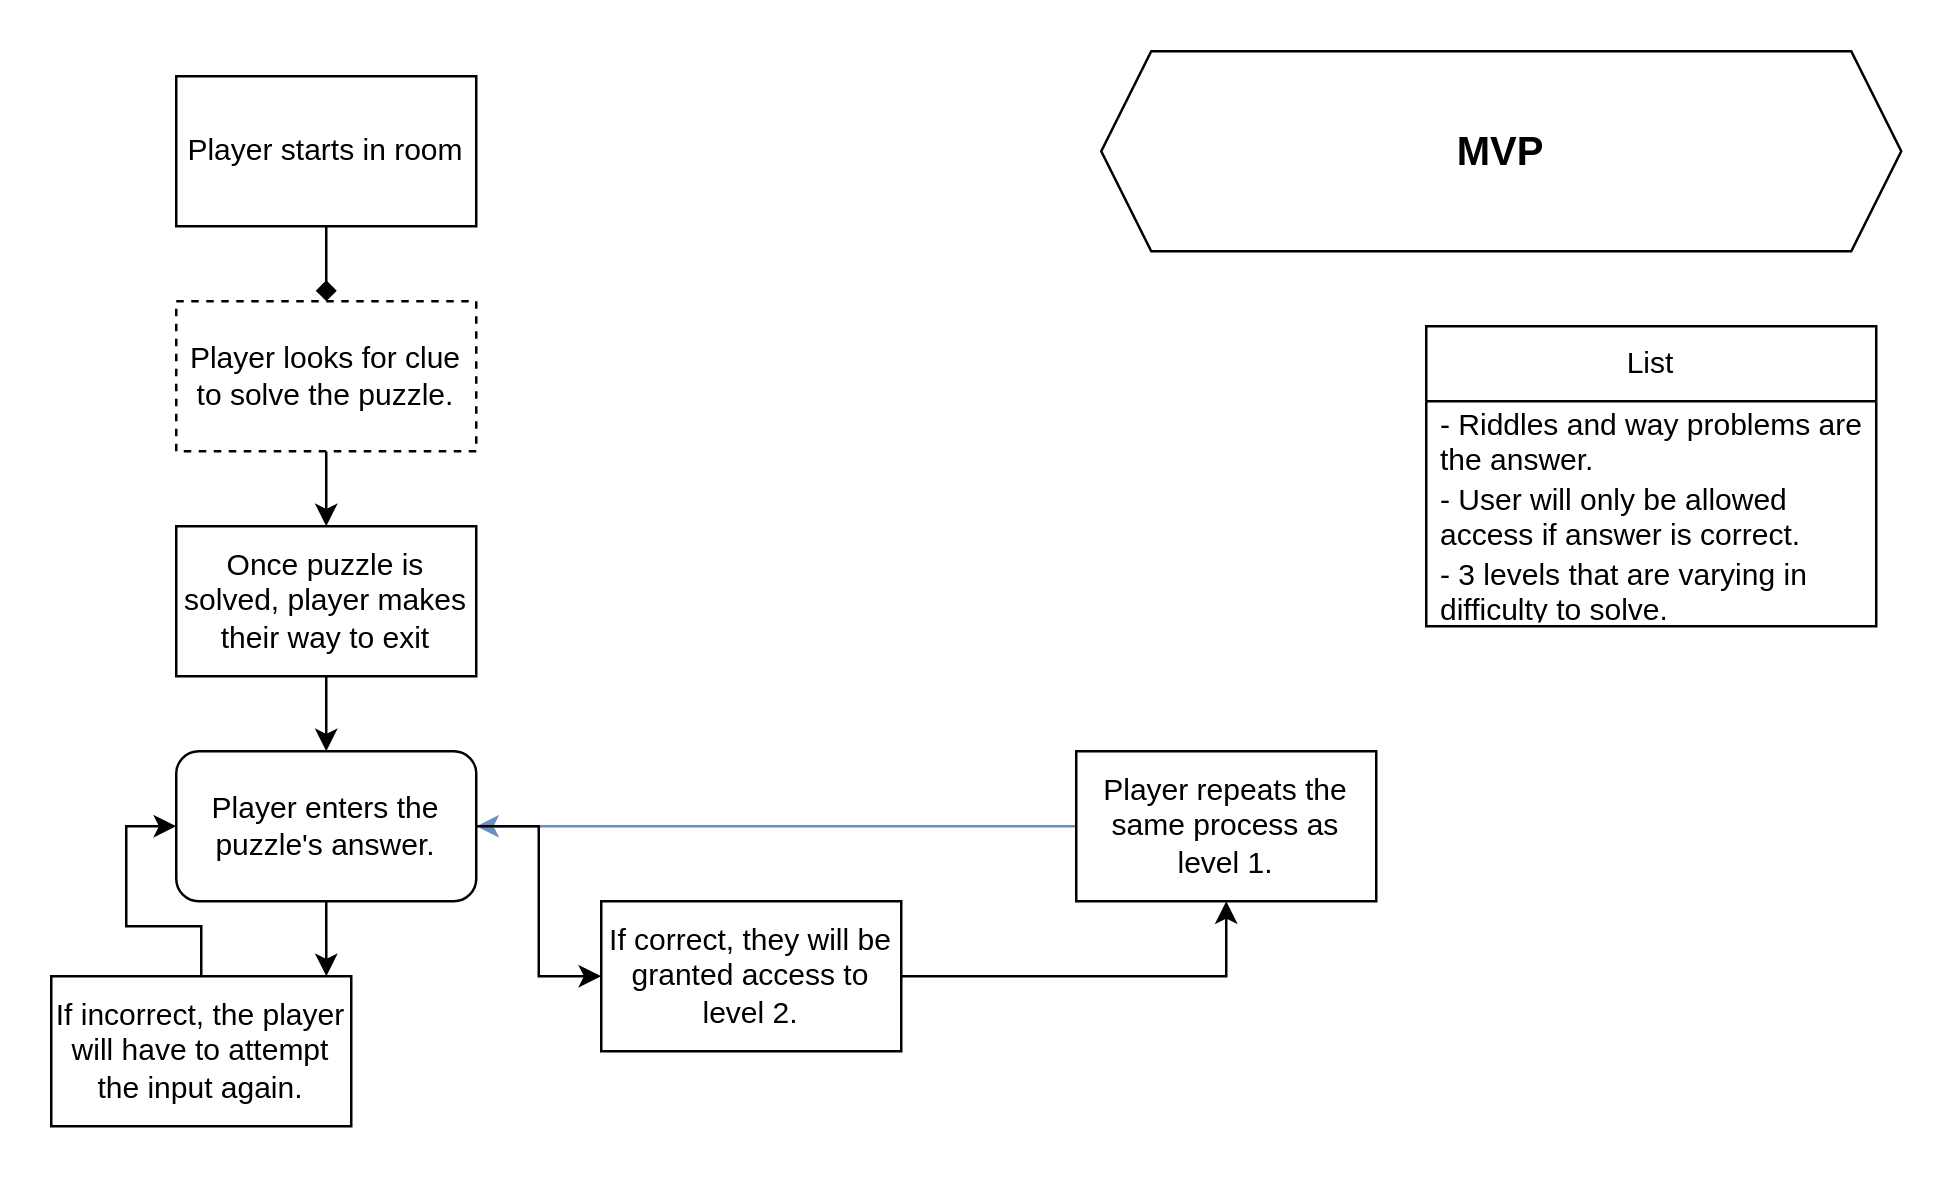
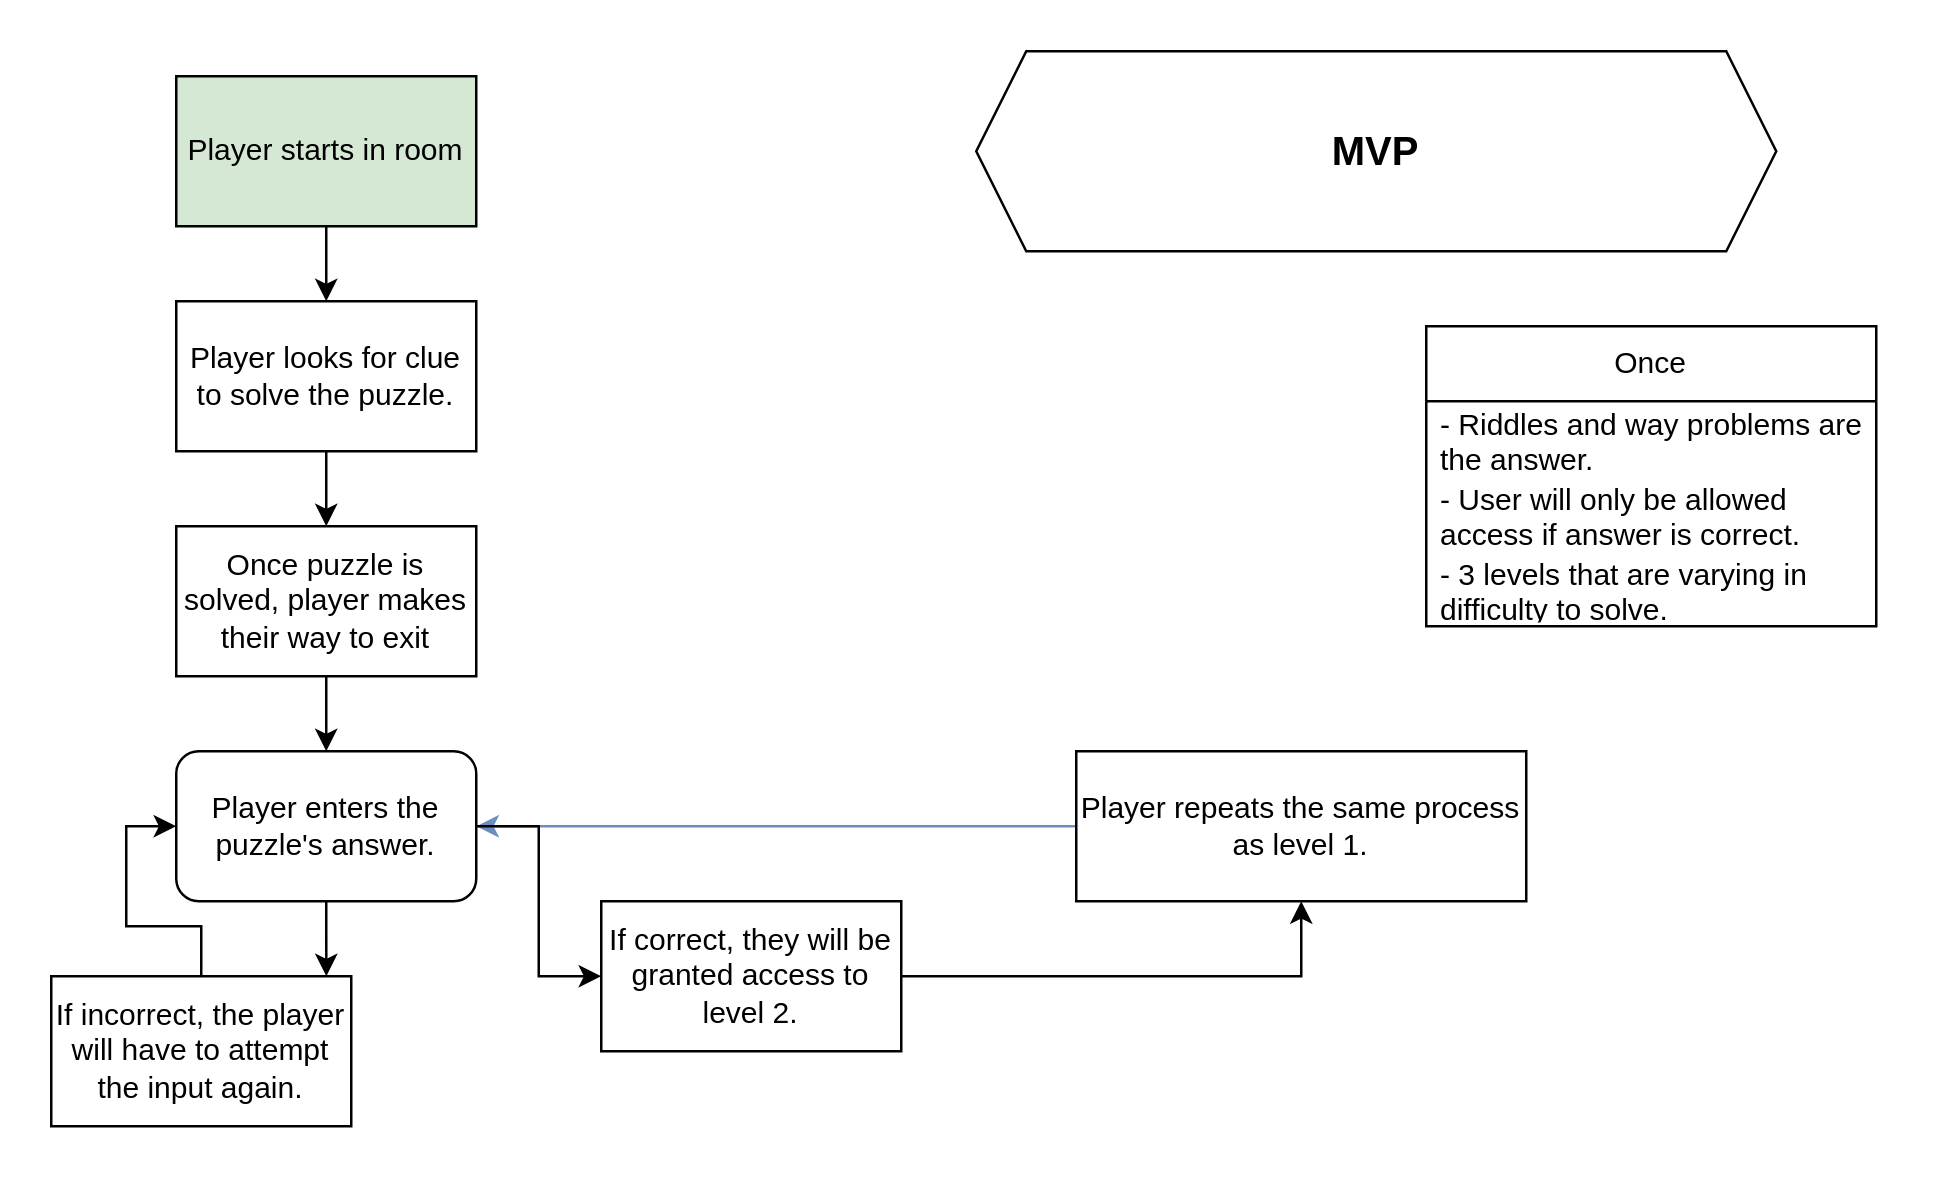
(326, 151) -> (326, 151)
(1501, 151) -> (1376, 151)
(326, 281) -> (326, 282)
(1651, 364) -> (1651, 364)
(326, 376) -> (326, 376)
(1226, 826) -> (1301, 826)
